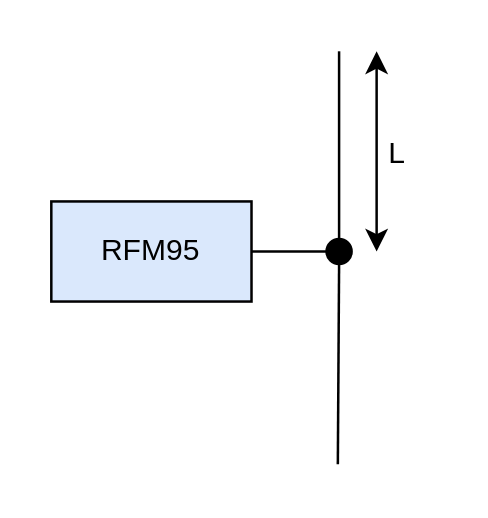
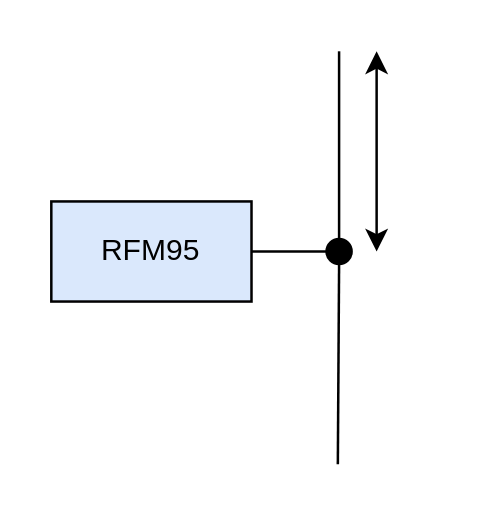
(396, 151) -> none
